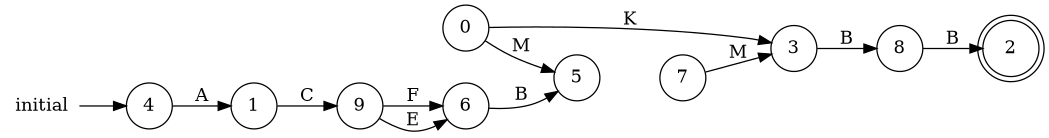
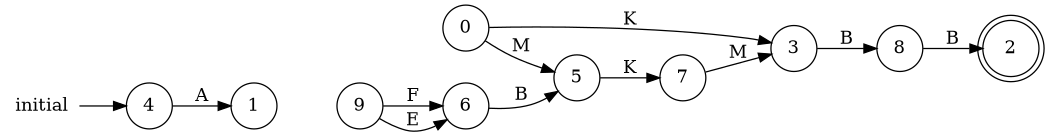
none -> (624, 78)
(301, 106) -> none
